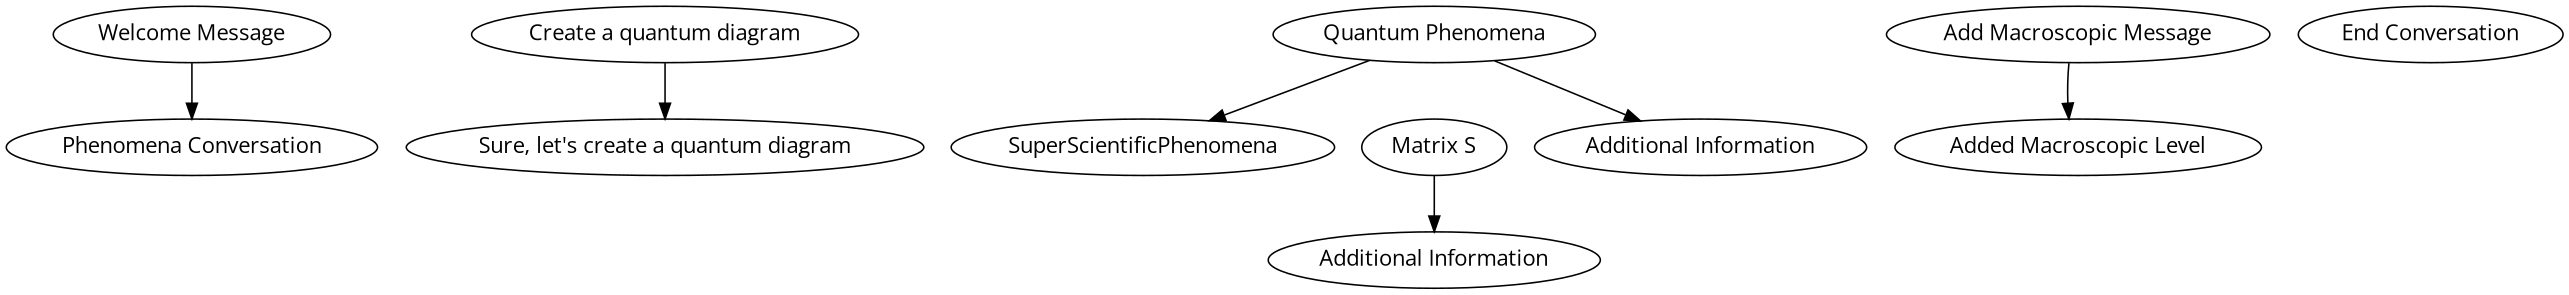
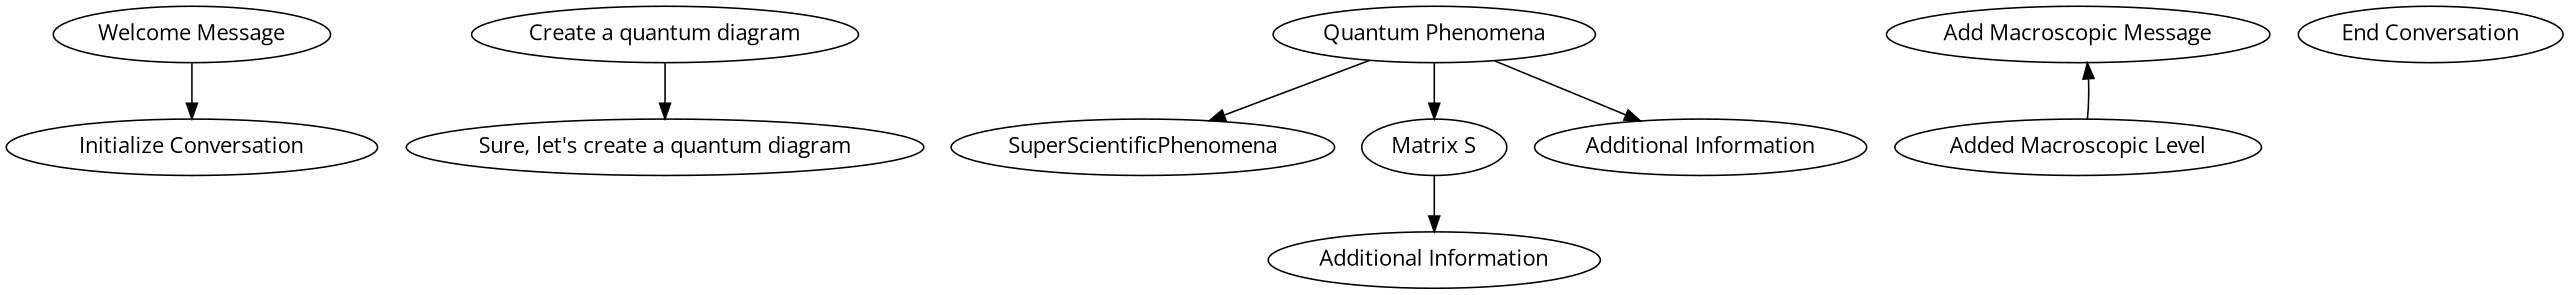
none -> (1434, 83)
(2068, 83) -> (2089, 99)
(192, 147) -> (192, 147)
